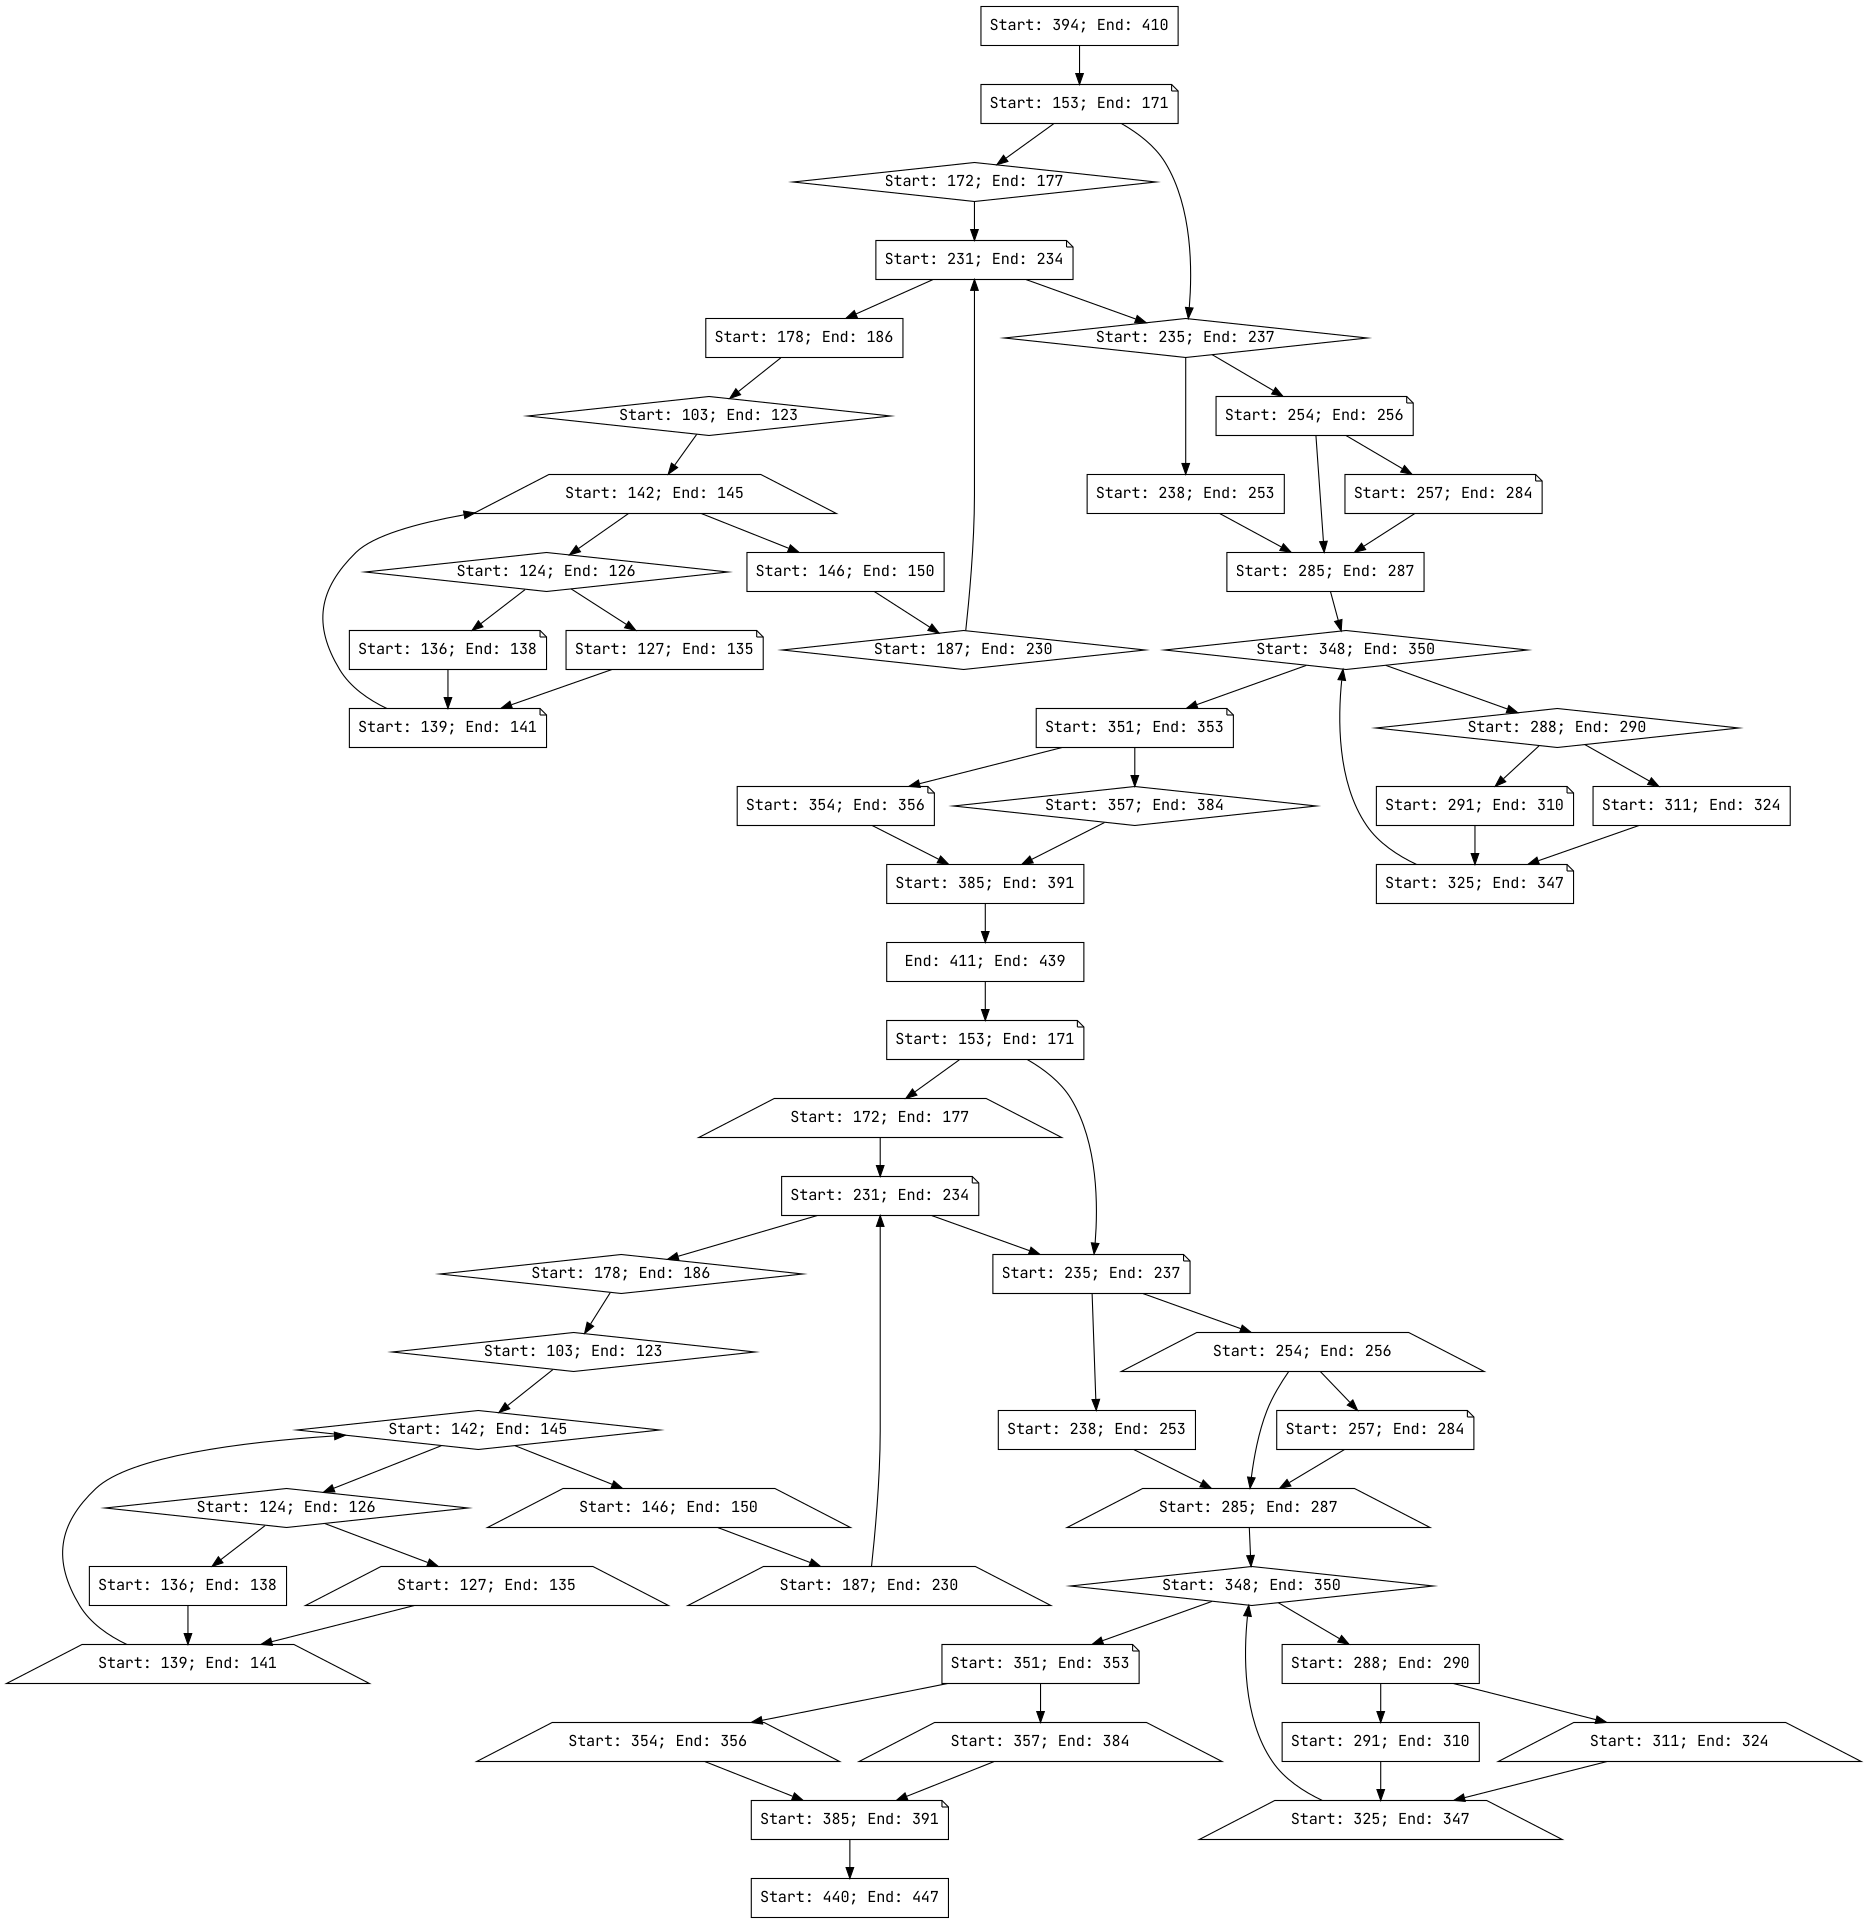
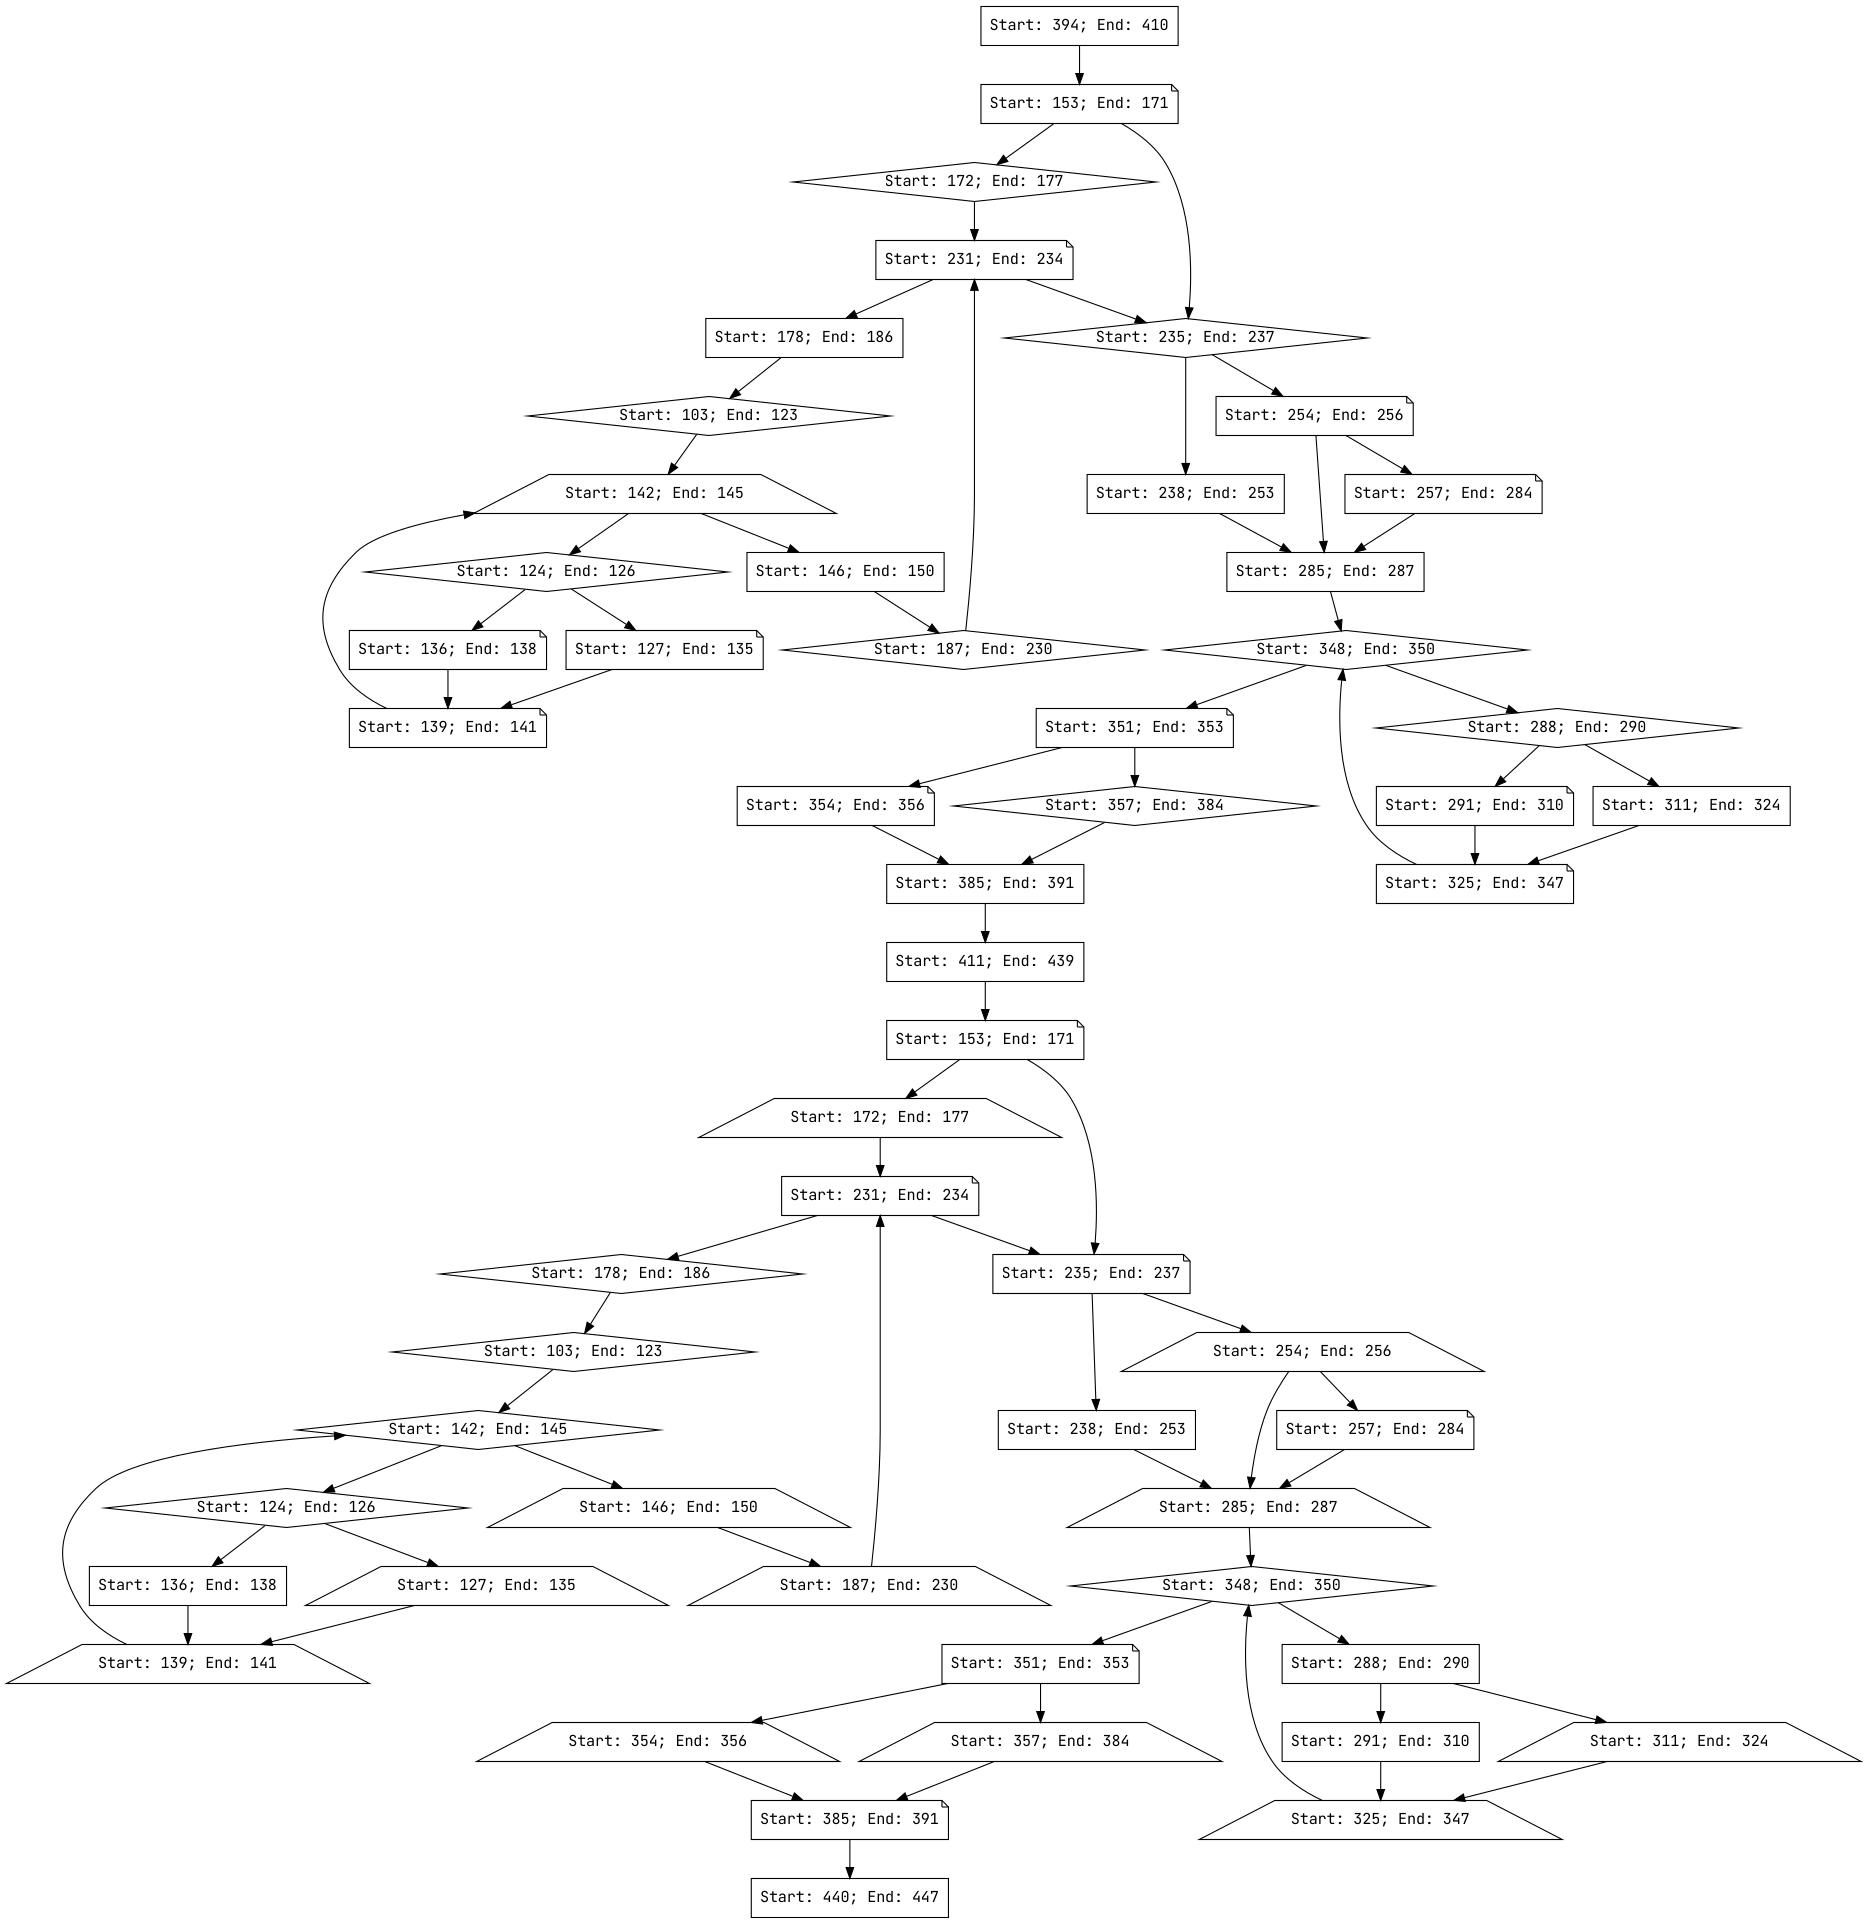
(985, 962) -> (985, 962)
